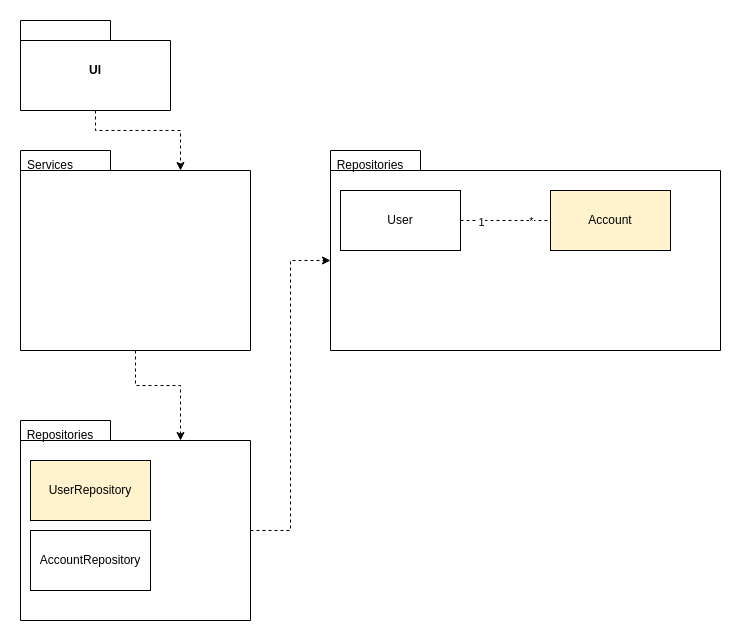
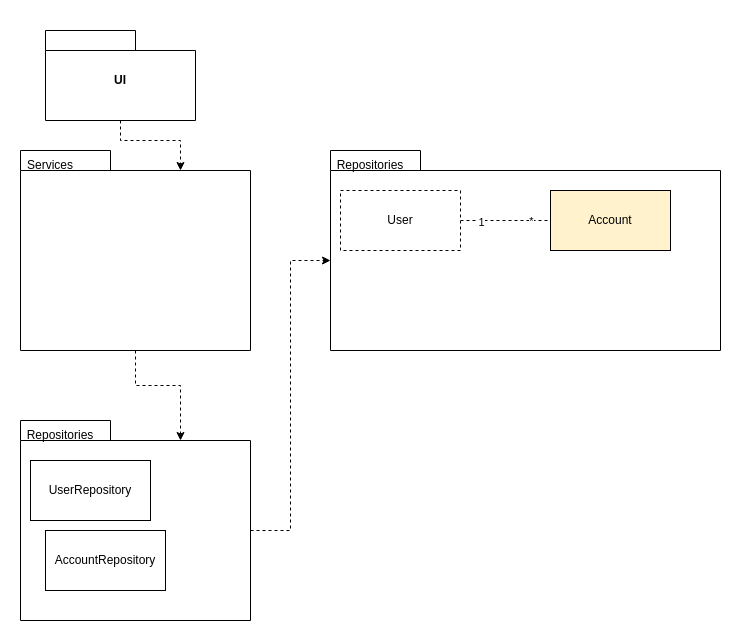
(96, 66) -> (121, 76)
(401, 221) -> (401, 221)
(91, 491) -> (91, 491)
(91, 561) -> (106, 561)
